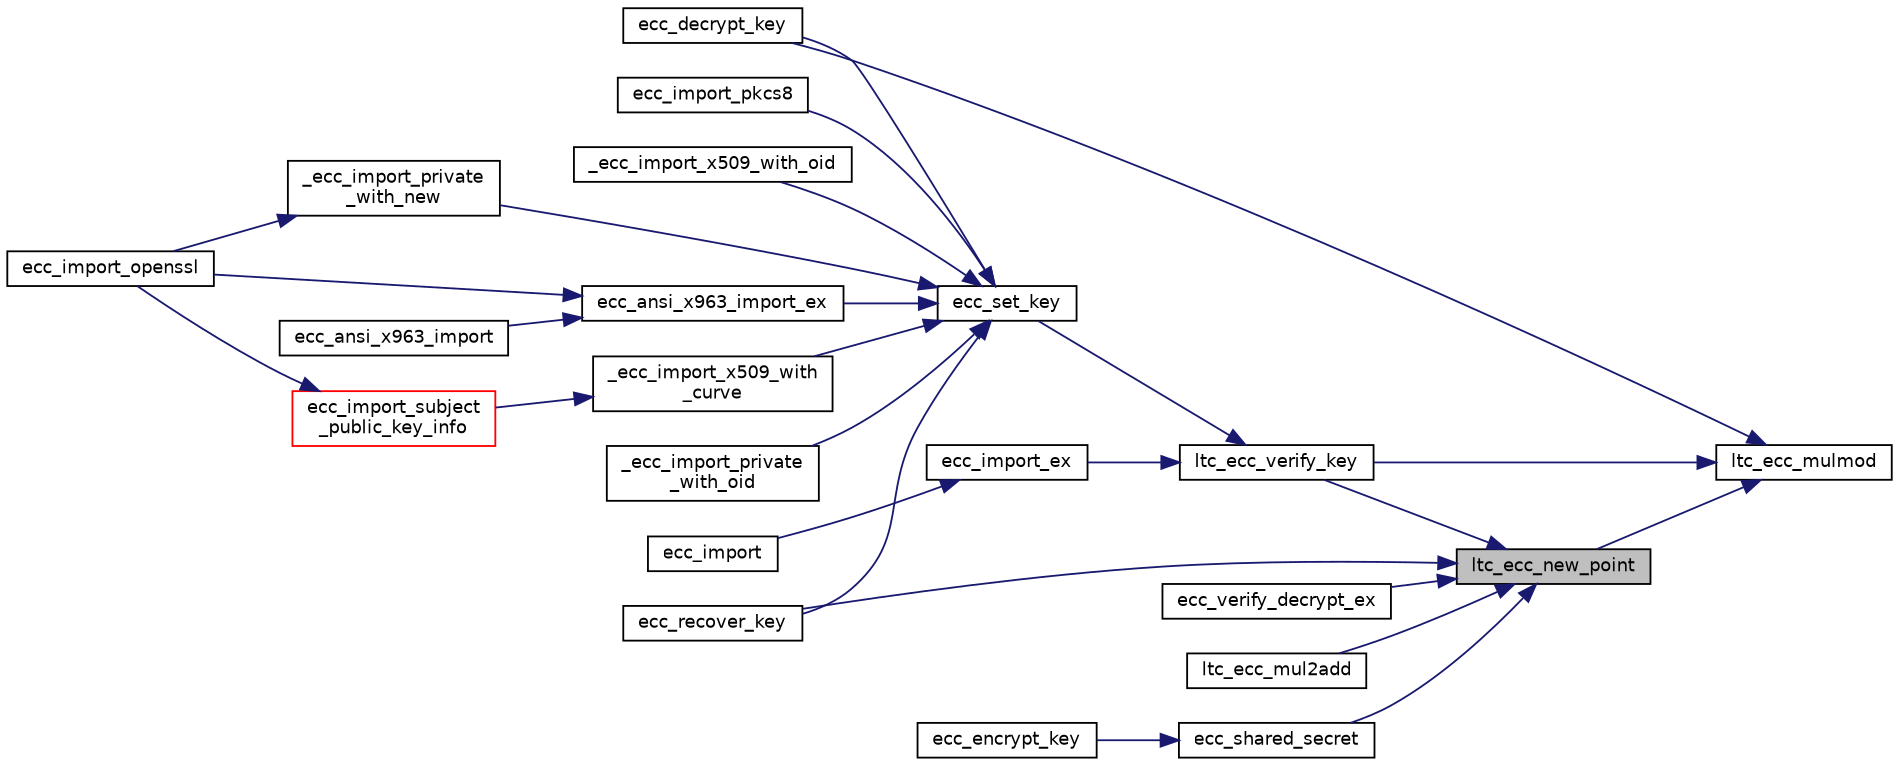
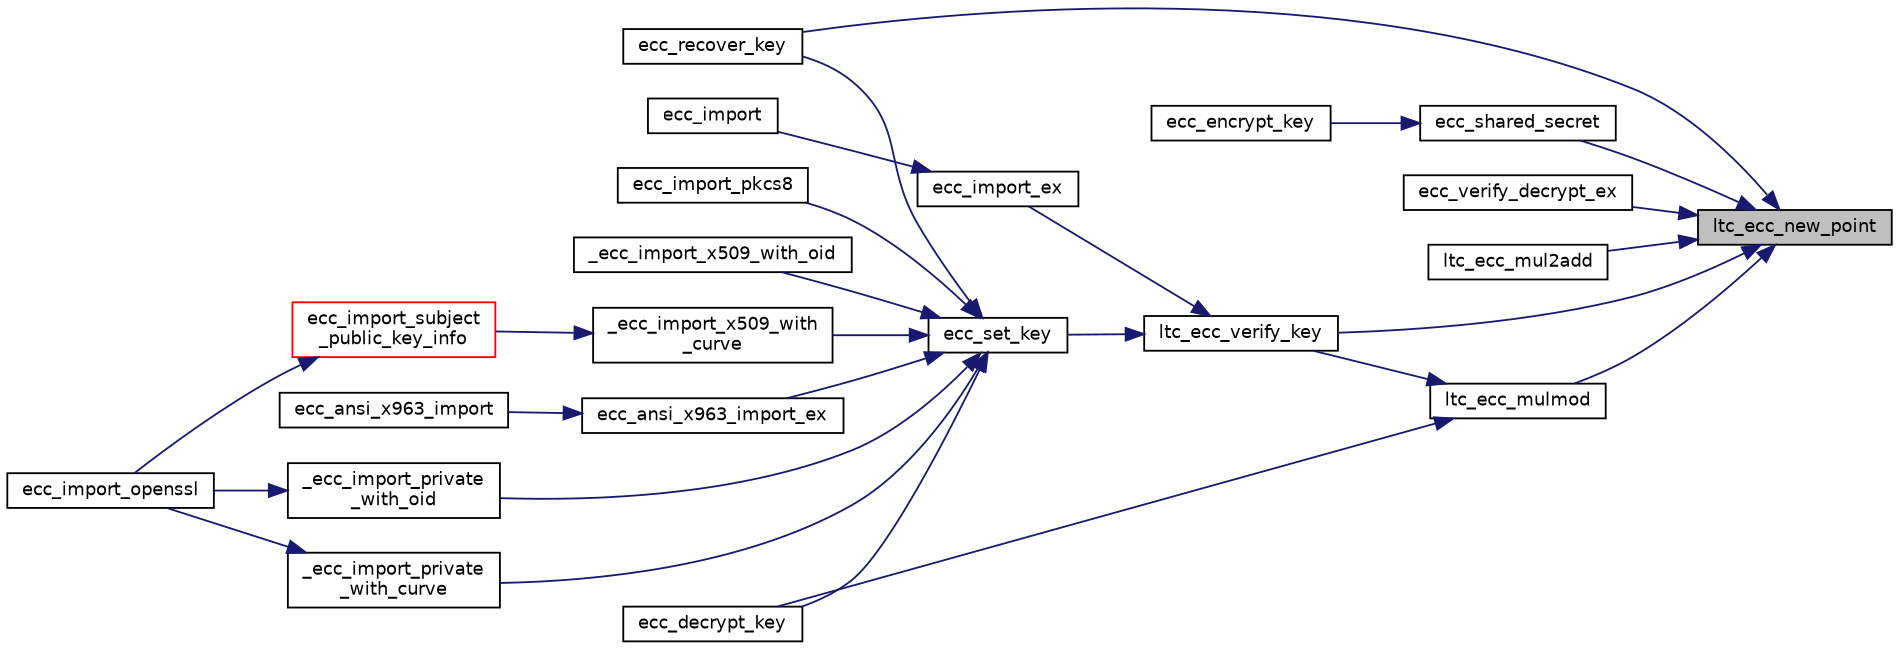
(394, 188) -> (394, 580)
(389, 285) -> (241, 491)
(1670, 518) -> (1674, 330)
